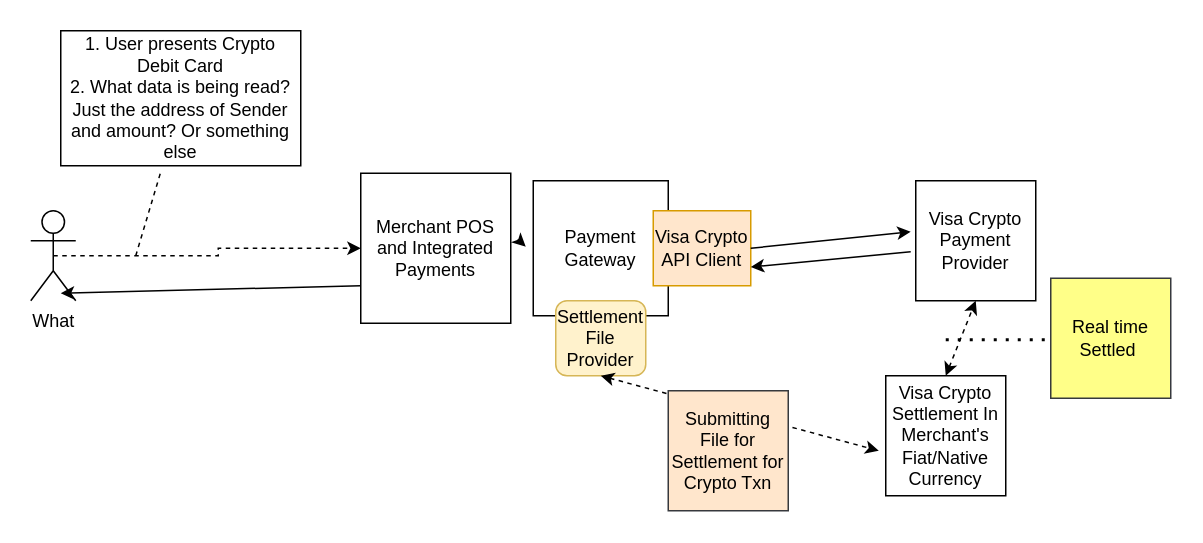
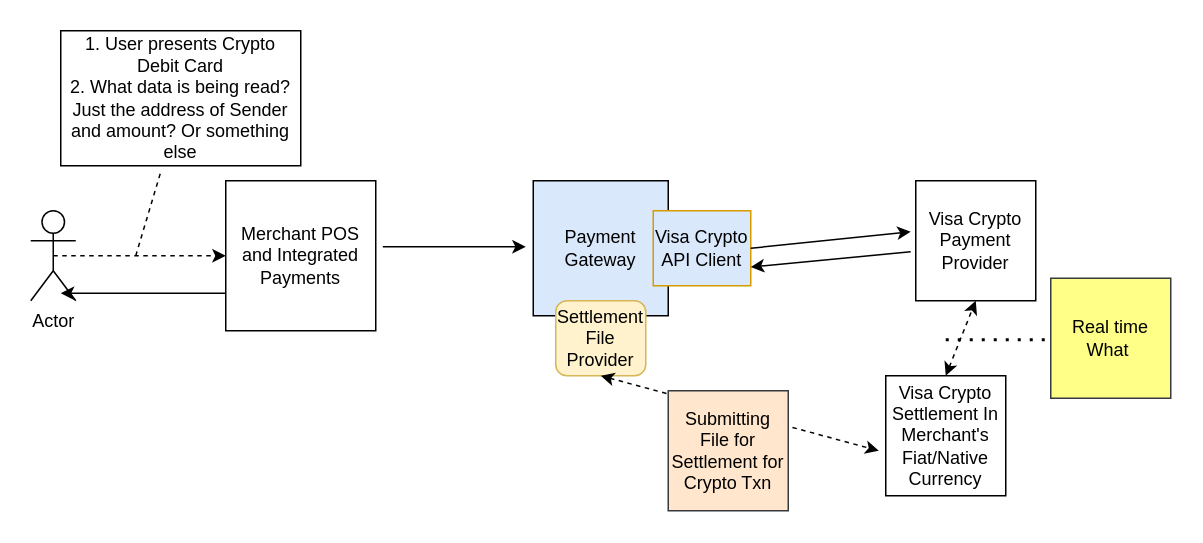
(436, 248) -> (301, 256)
(601, 248) -> (601, 248)
(702, 248) -> (702, 248)
(54, 322) -> (54, 322)
(1111, 338) -> (1111, 338)
